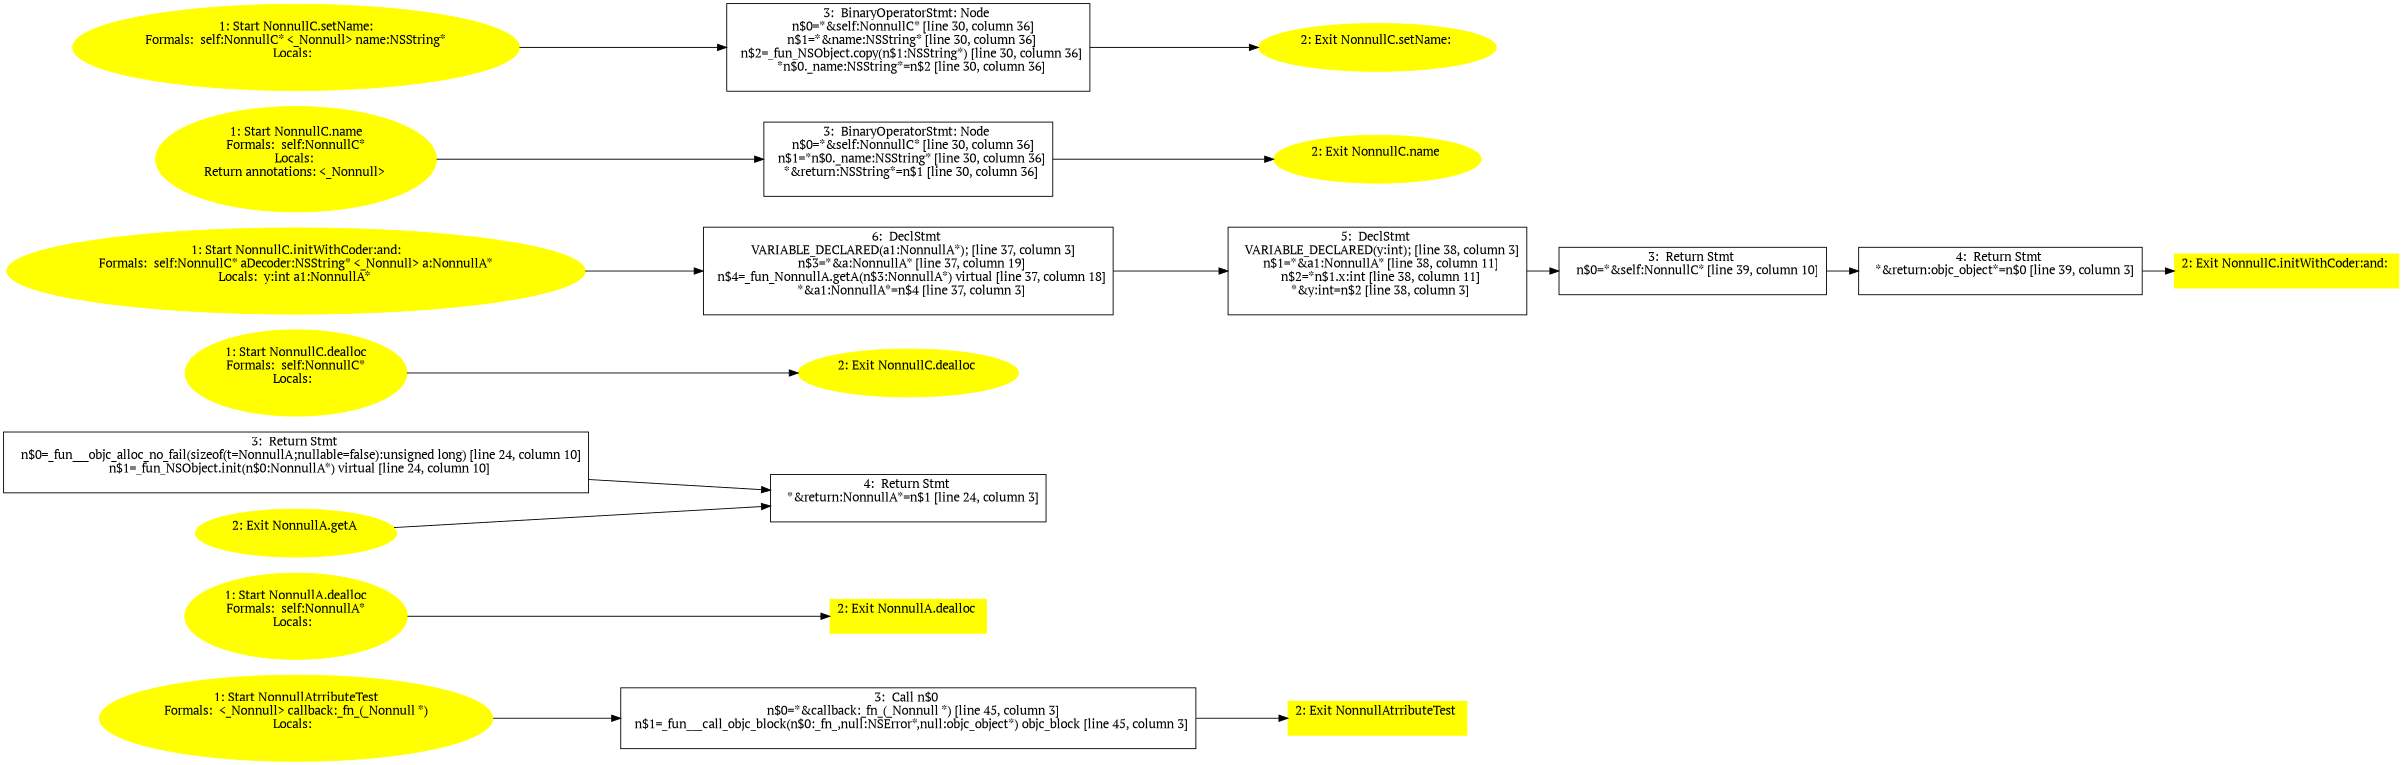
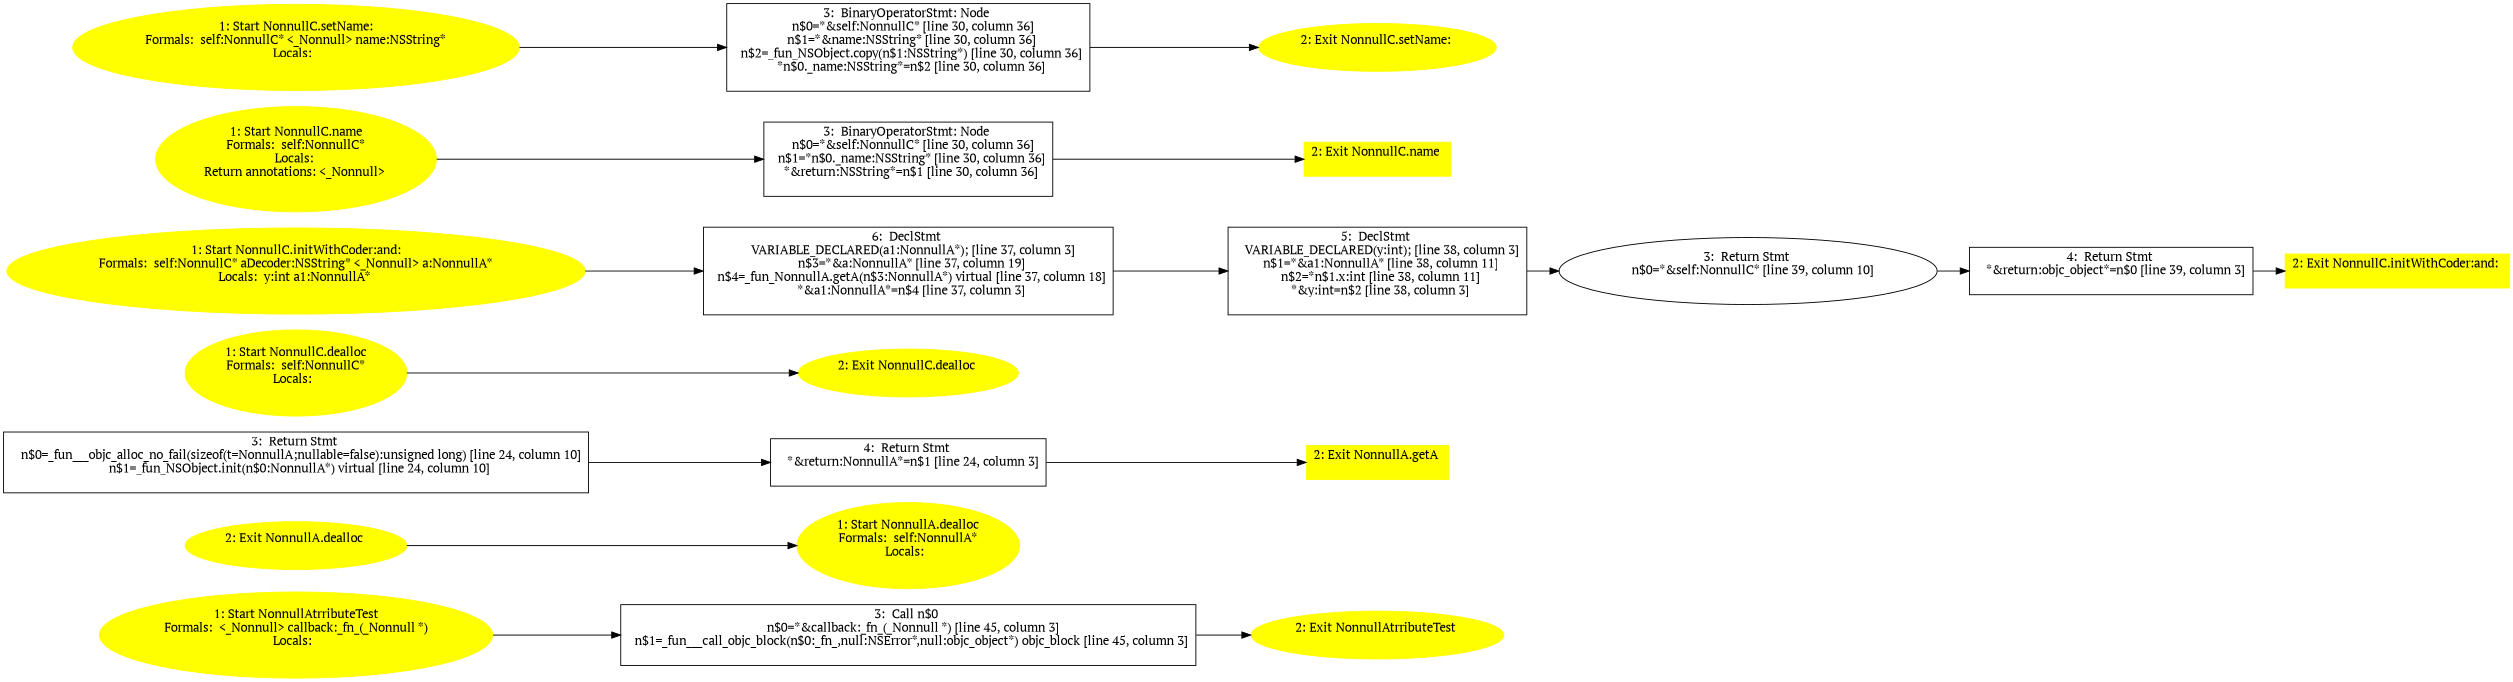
(1377, 159) -> (1377, 159)
(1693, 271) -> (1748, 271)
(578, 517) -> (1172, 462)
(296, 533) -> (1377, 462)
(614, 616) -> (597, 546)
(908, 616) -> (296, 546)
(1377, 718) -> (1377, 635)
